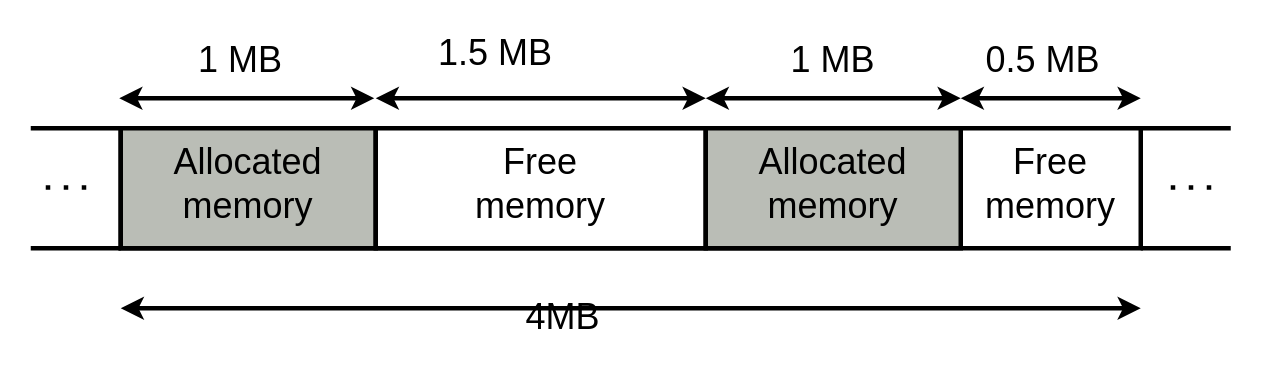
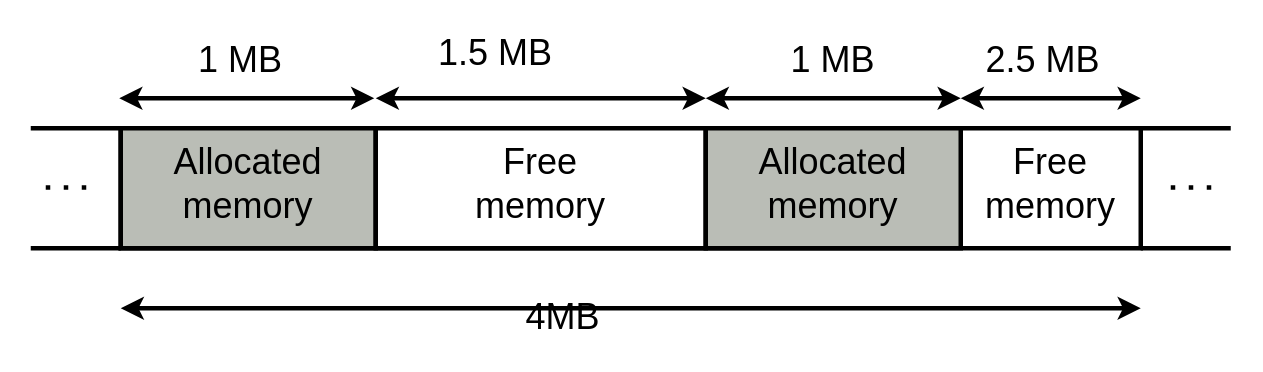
(1043, 61) -> (1043, 61)
